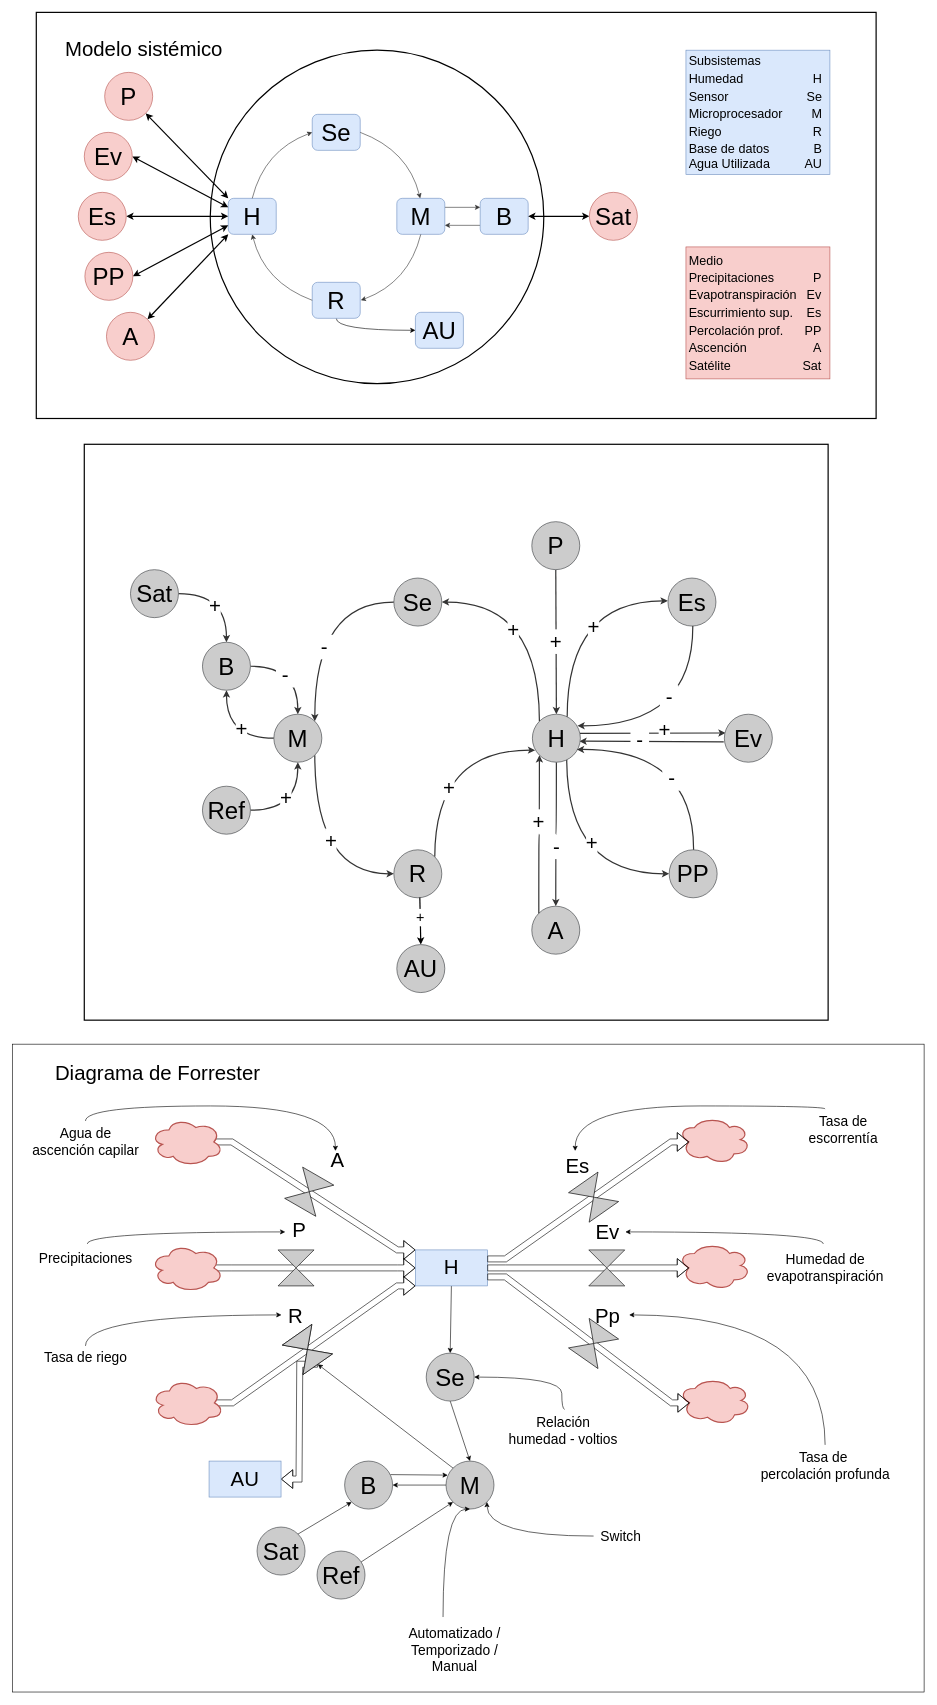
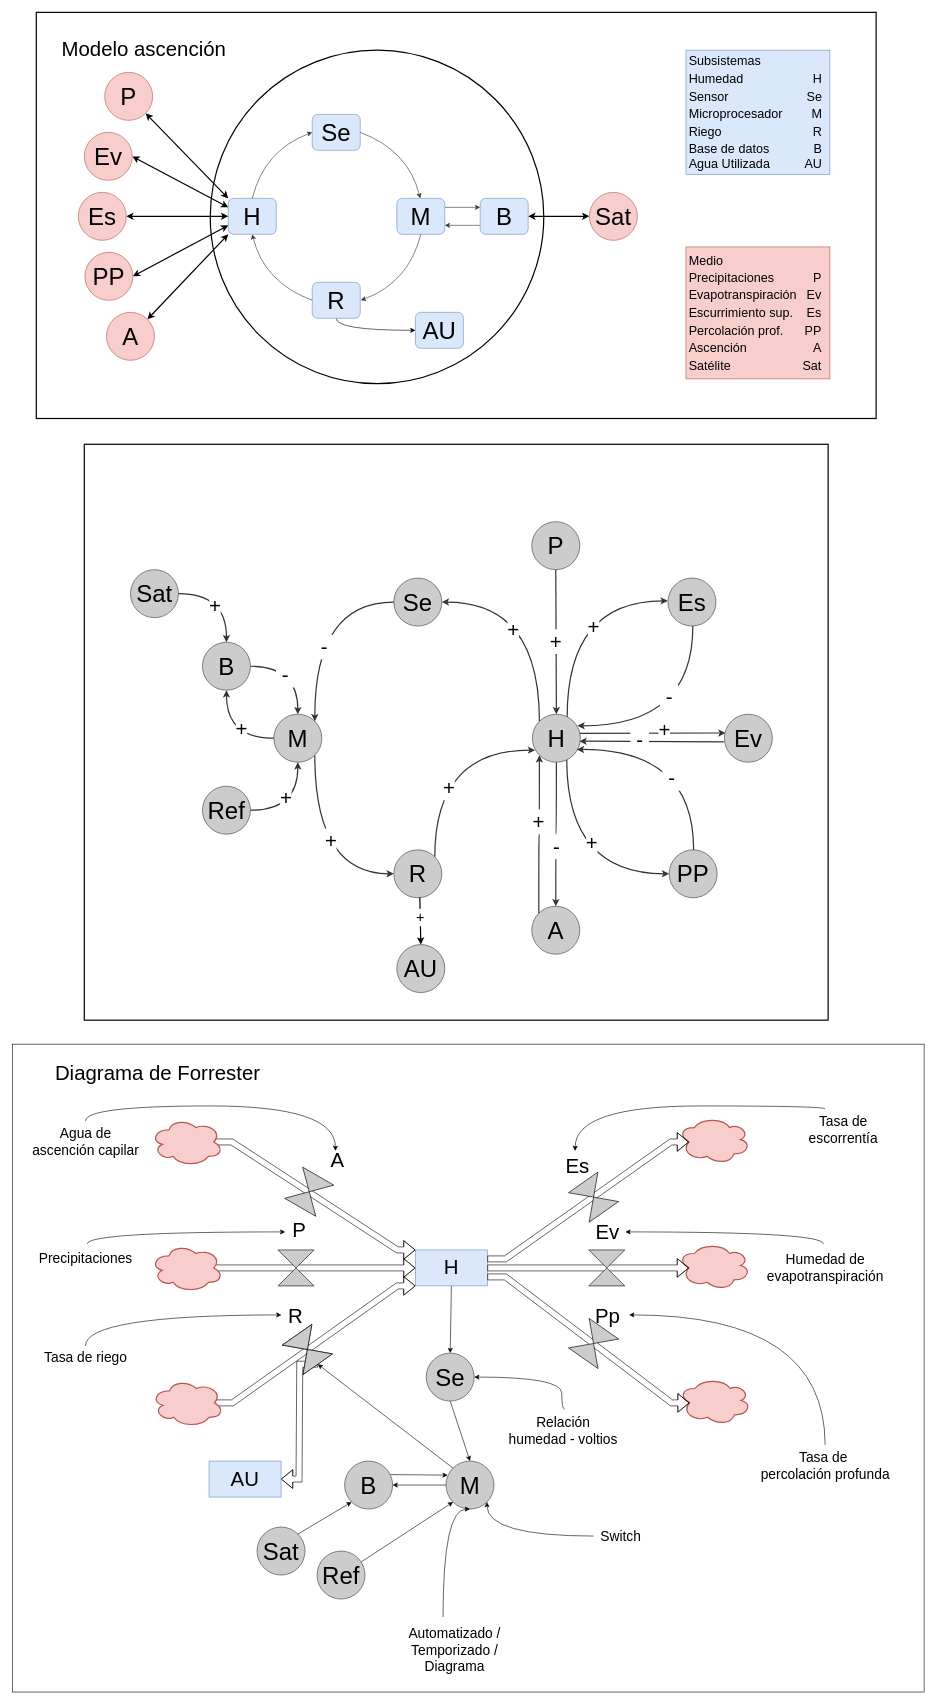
(144, 49) -> (144, 49)
(455, 1651) -> (455, 1651)
